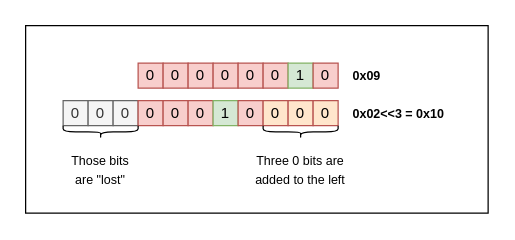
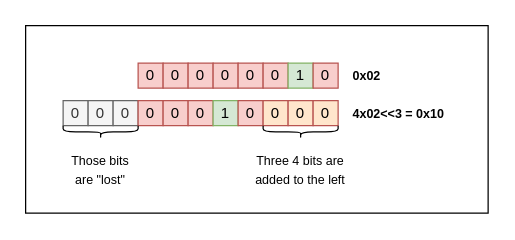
(367, 76) -> (367, 76)
(399, 113) -> (399, 113)
(301, 169) -> (301, 169)
